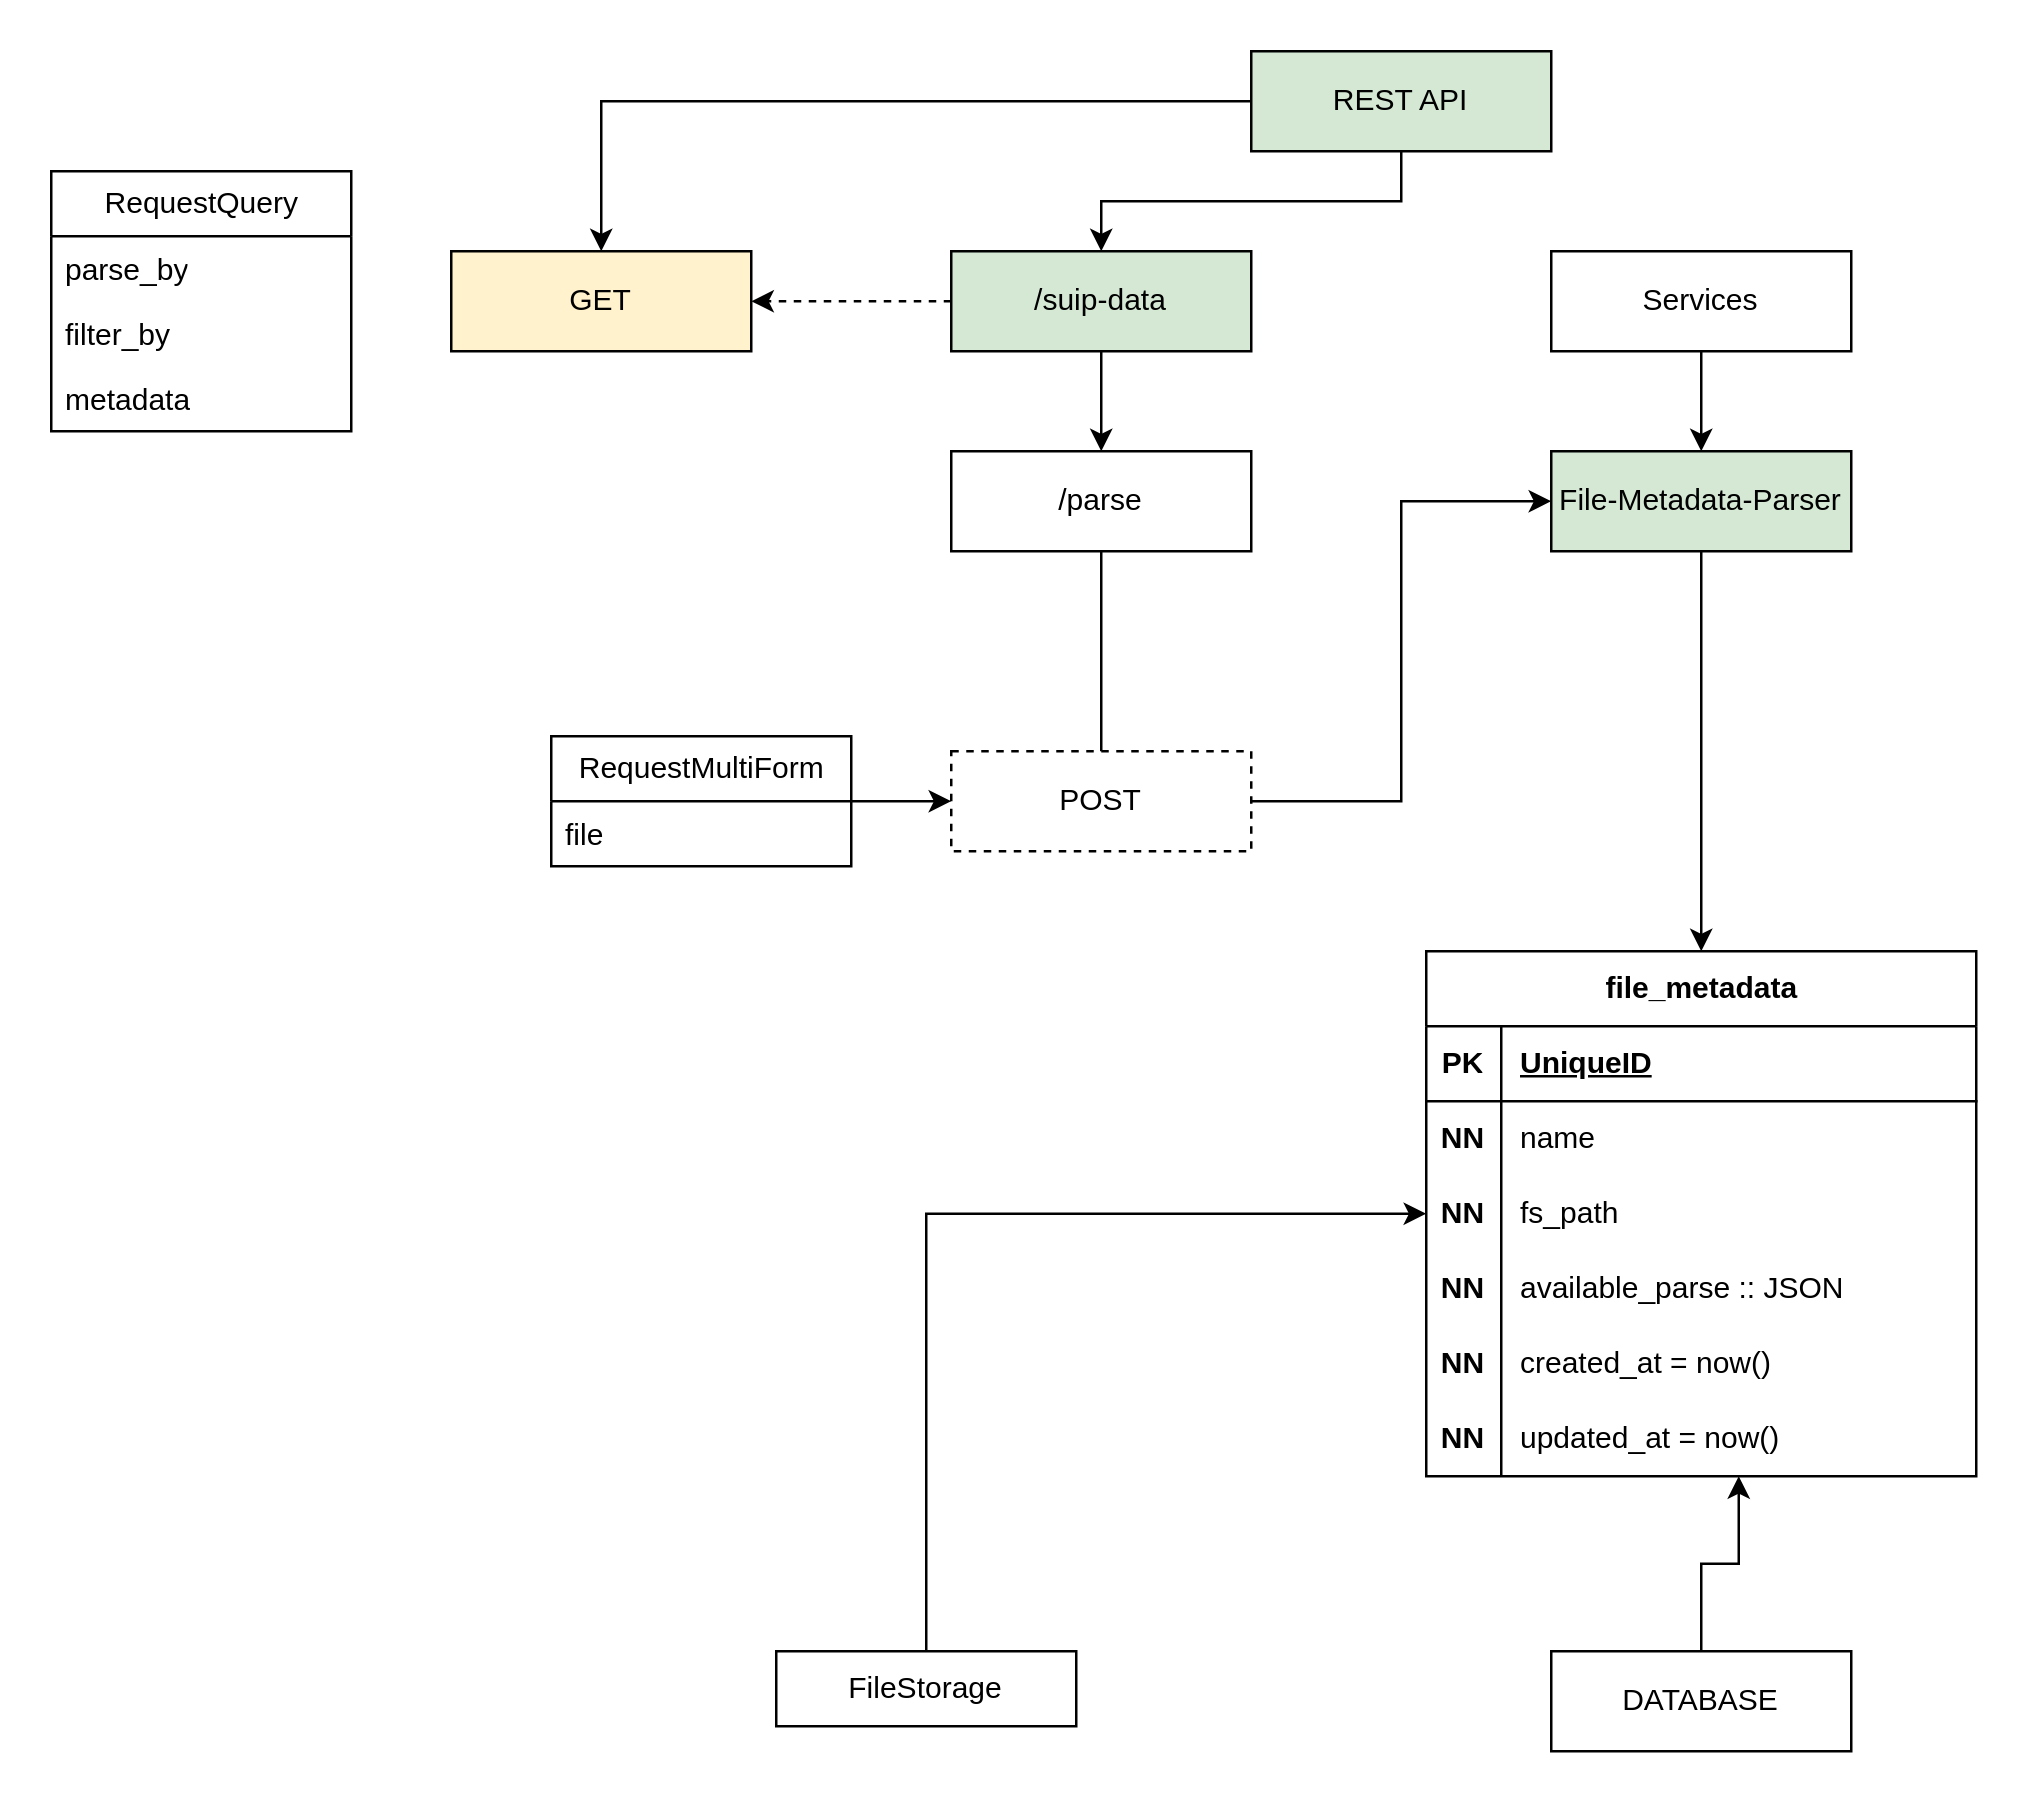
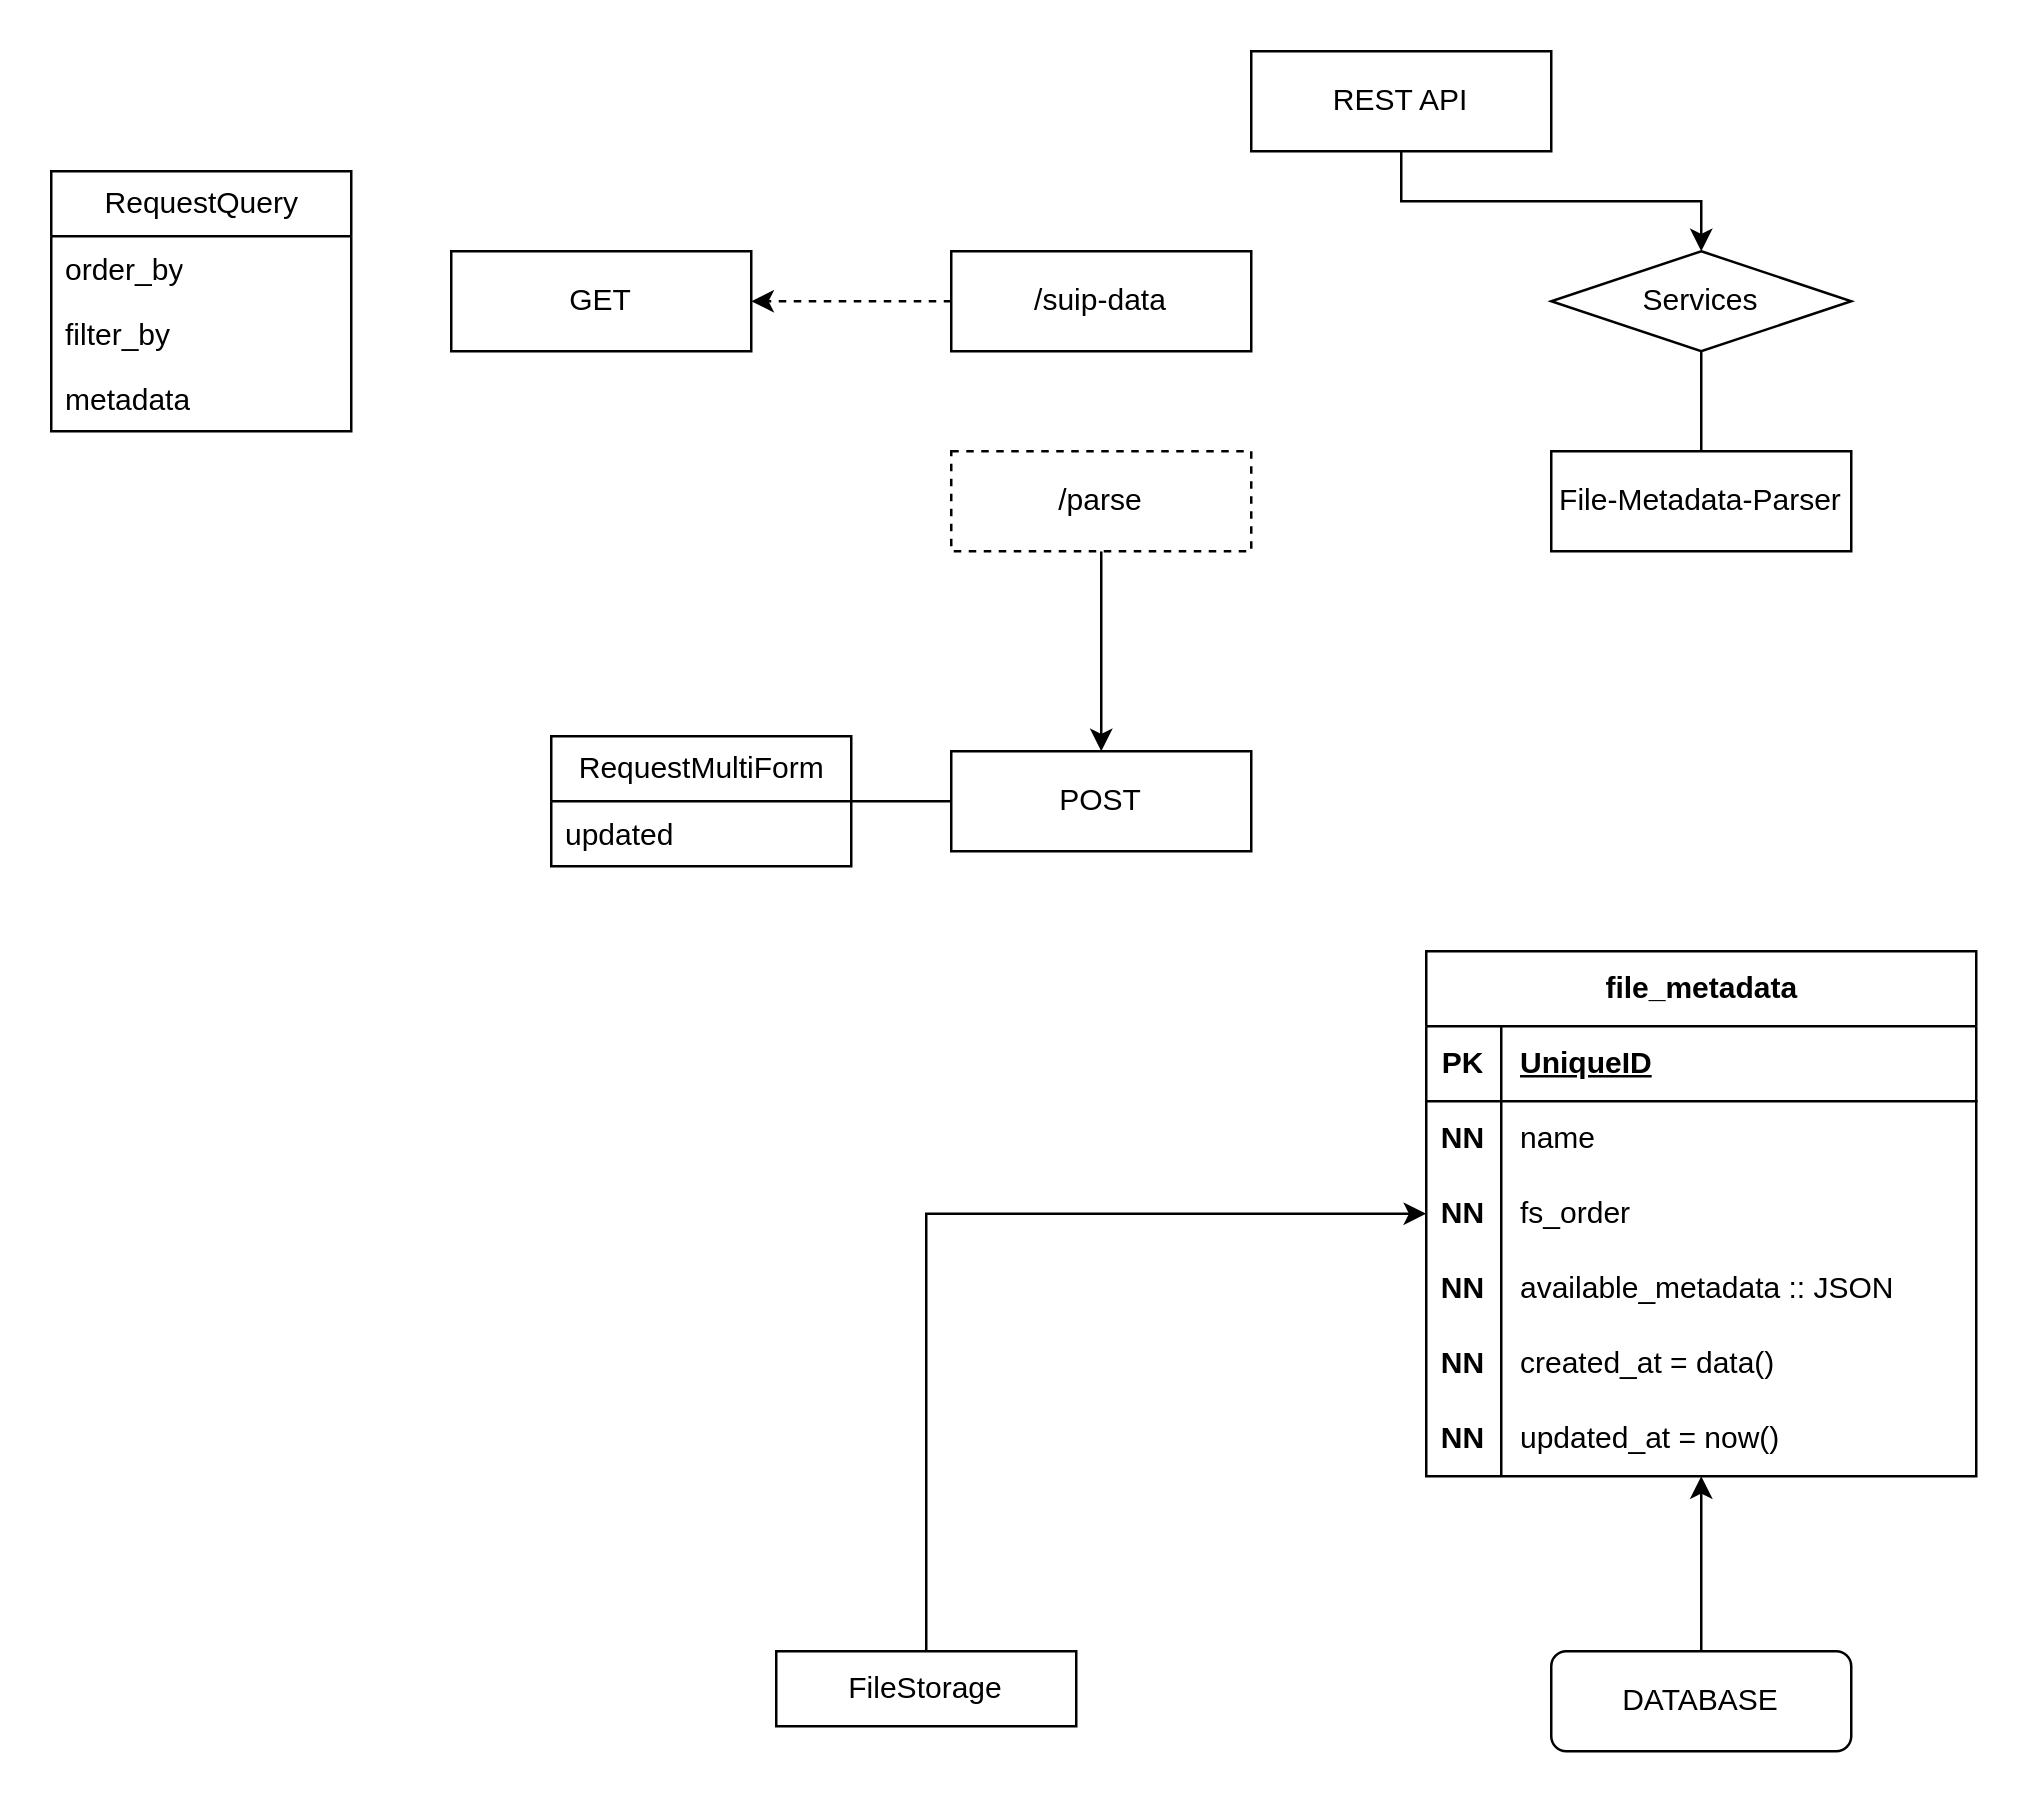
(859, 101) -> (1570, 201)
(1401, 101) -> (1401, 101)
(1232, 201) -> none
(133, 272) -> (133, 272)
(601, 301) -> (601, 301)
(1101, 301) -> (1101, 301)
(1701, 301) -> (1701, 301)
(1101, 393) -> none
(1701, 433) -> (1701, 440)
(1101, 501) -> (1101, 501)
(1701, 501) -> (1701, 501)
(1401, 659) -> none
(1101, 741) -> (1101, 733)
(1701, 743) -> none
(933, 801) -> (941, 801)
(1101, 801) -> (1101, 801)
(592, 837) -> (625, 837)
(1580, 1214) -> (1588, 1214)
(1687, 1289) -> (1712, 1289)
(1665, 1364) -> (1673, 1364)
(1739, 1548) -> (1701, 1529)
(1701, 1701) -> (1701, 1701)
